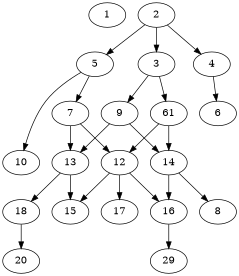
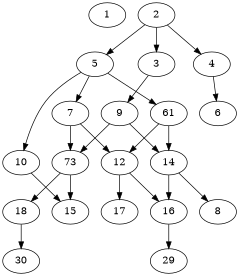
(162, 86) -> (129, 87)
(70, 163) -> (70, 163)
(98, 185) -> (43, 184)
(21, 261) -> (21, 261)
